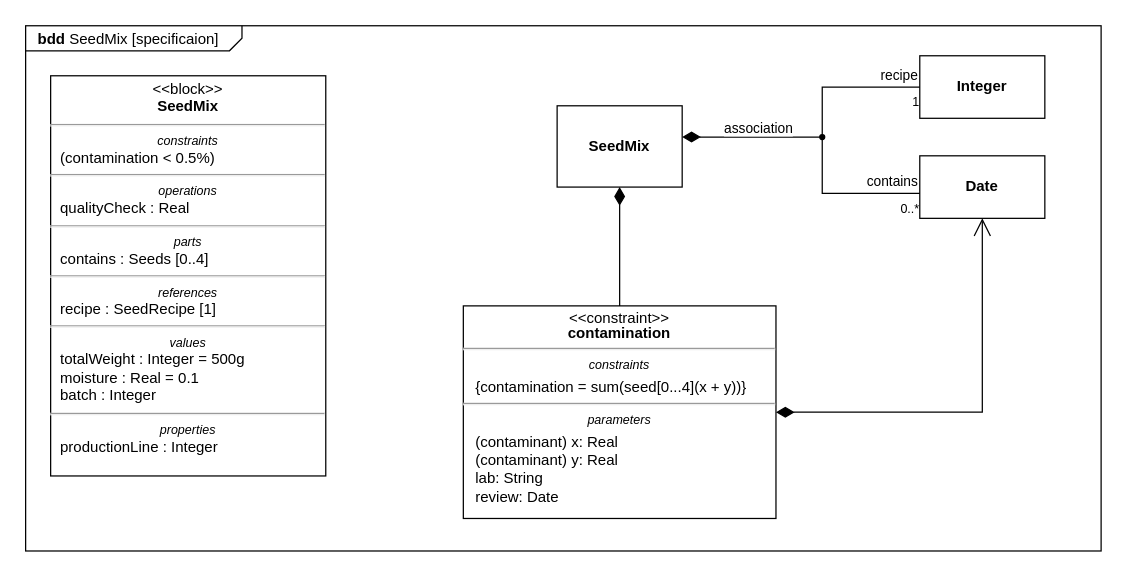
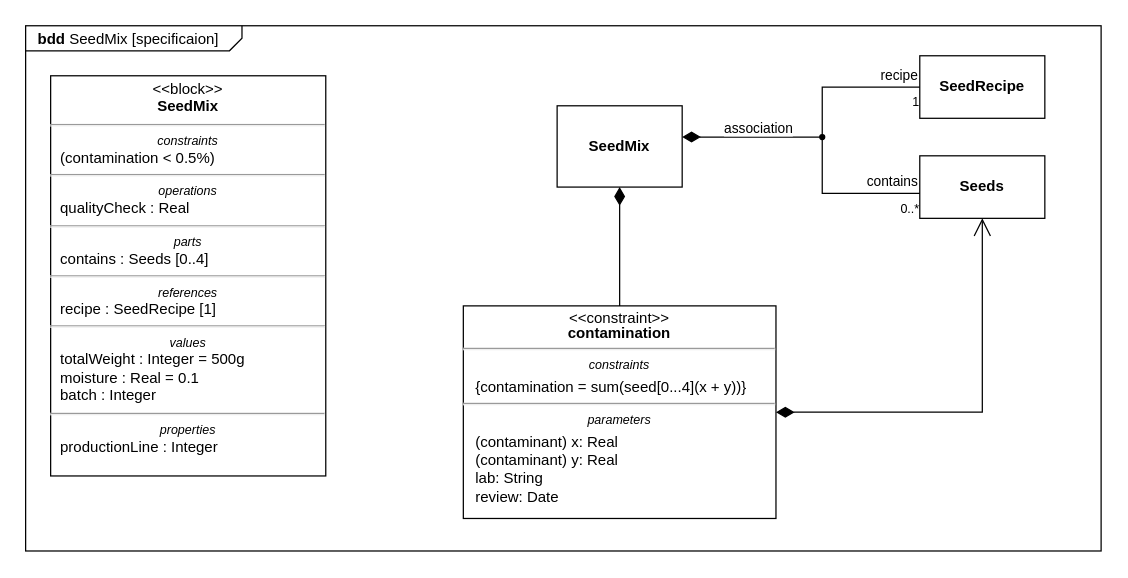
(982, 87) -> (982, 87)
(982, 187) -> (982, 187)
